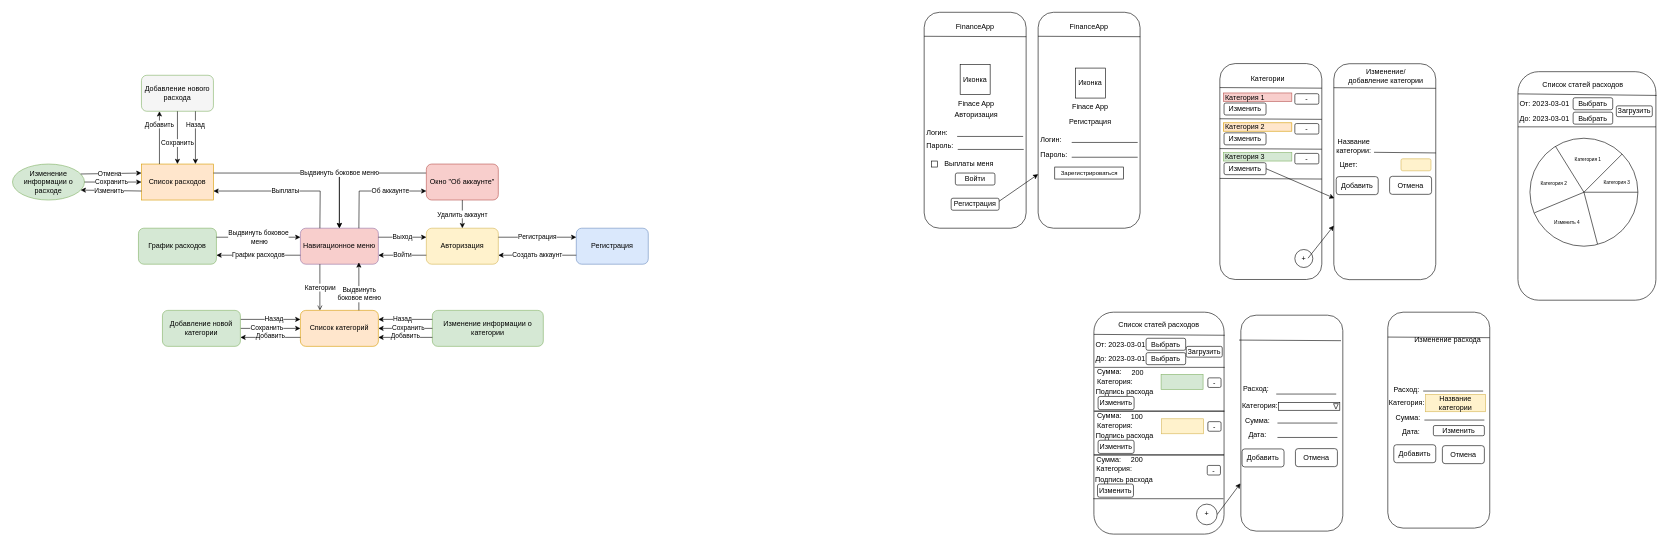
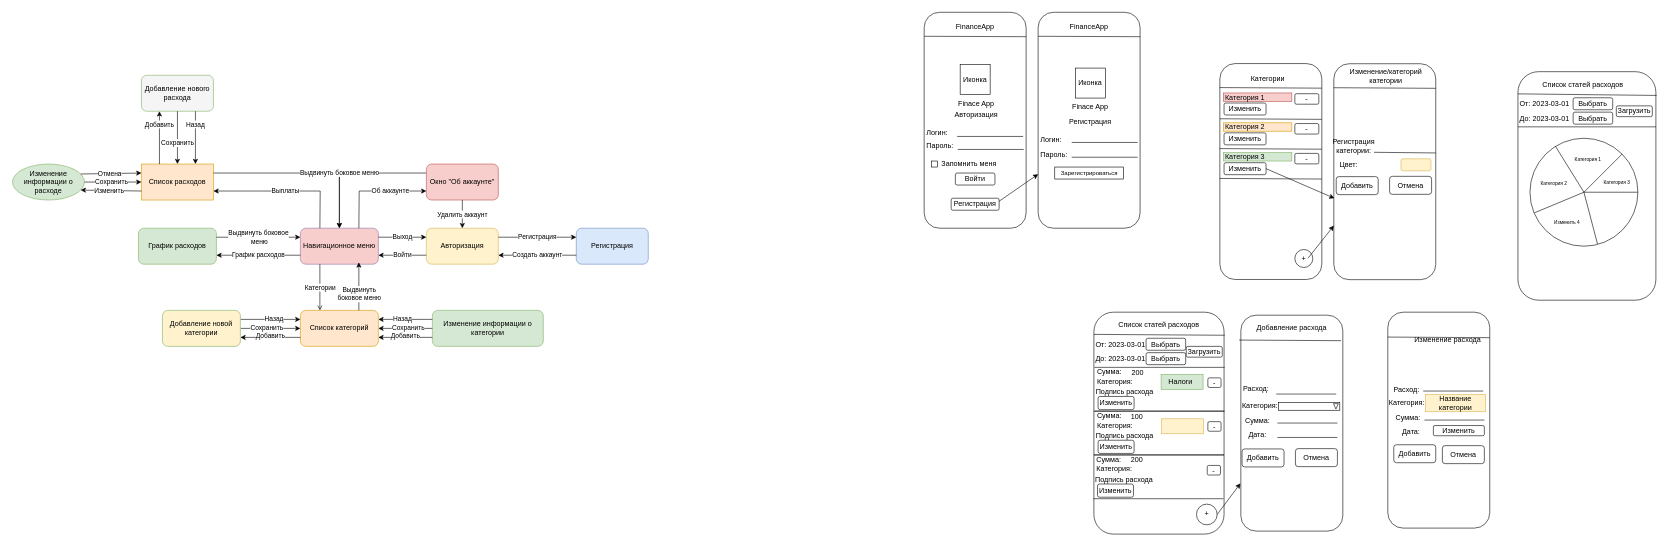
(1386, 77) -> (1386, 77)
(1354, 146) -> (1354, 146)
(969, 164) -> (969, 164)
(201, 329) -> (201, 329)
none -> (1292, 329)
none -> (1181, 382)
